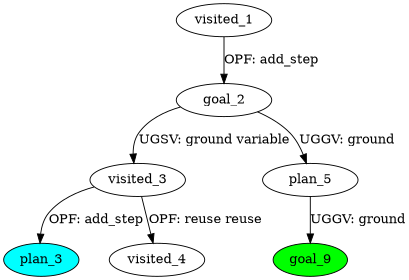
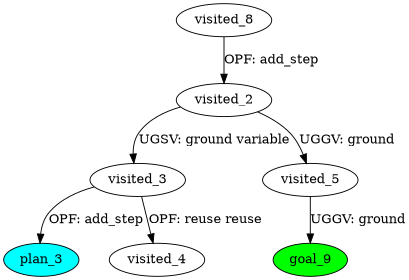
(224, 20) -> (224, 20)
(224, 100) -> (224, 100)
(310, 180) -> (310, 180)
